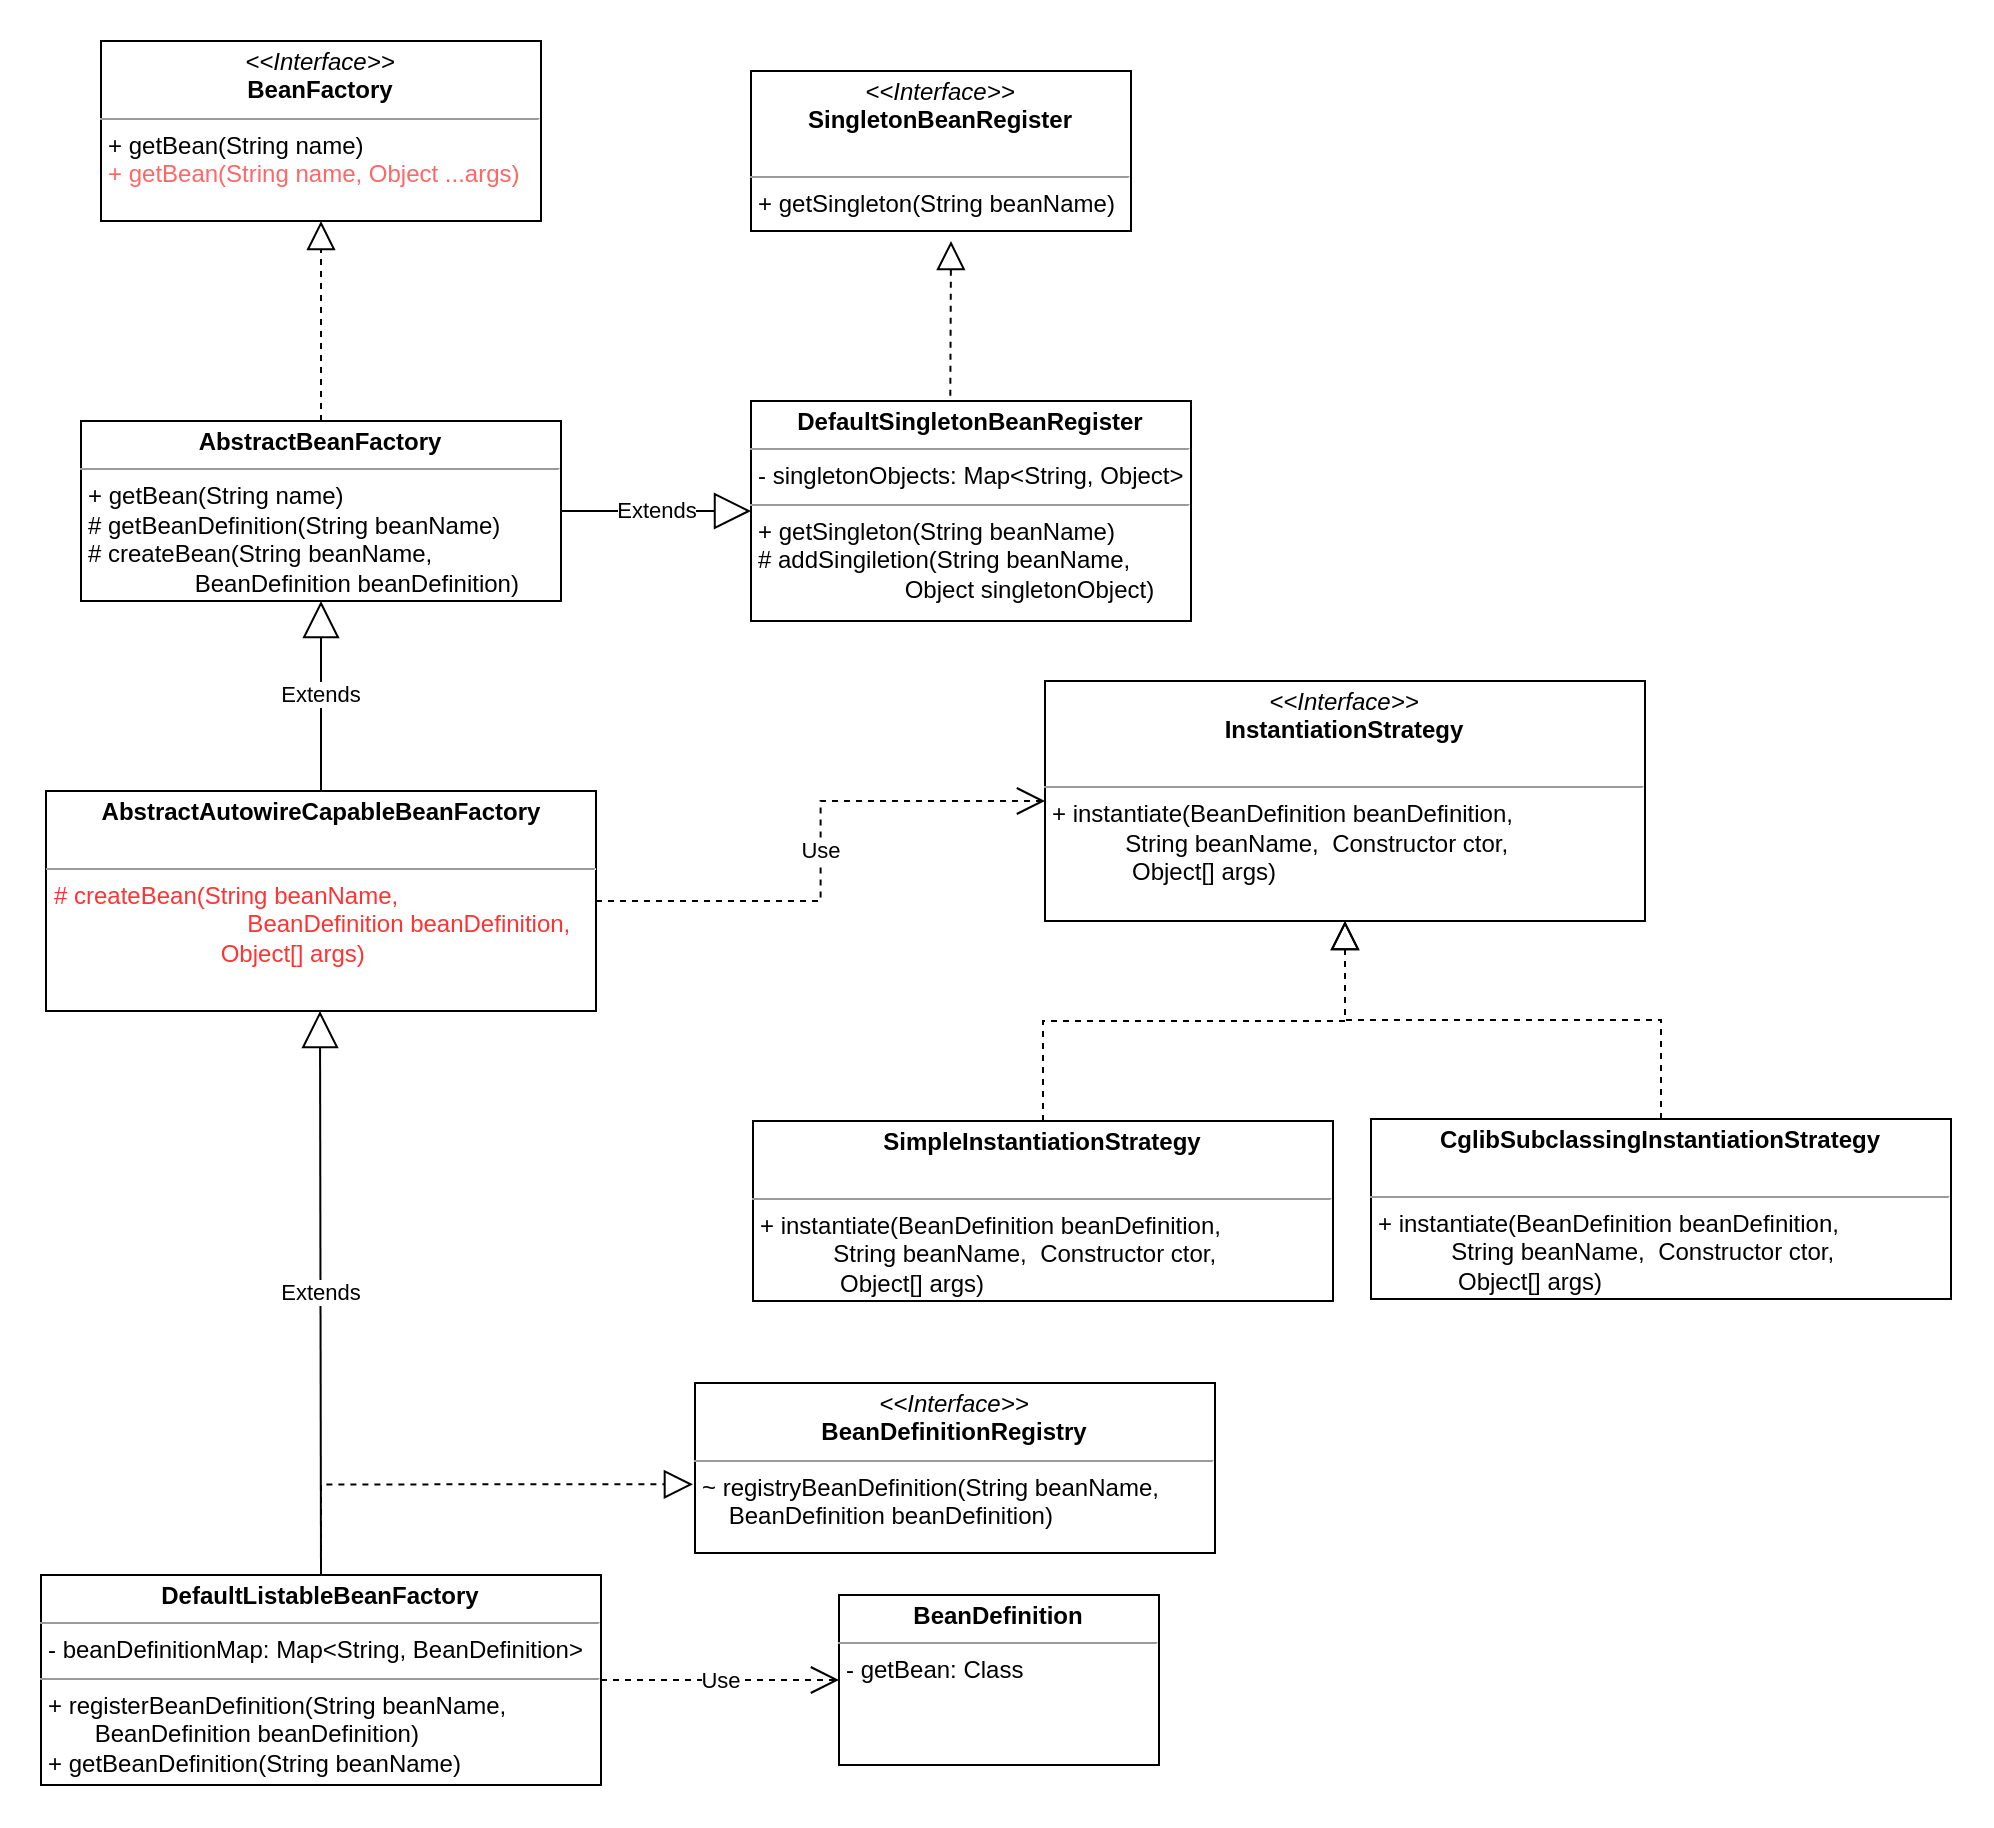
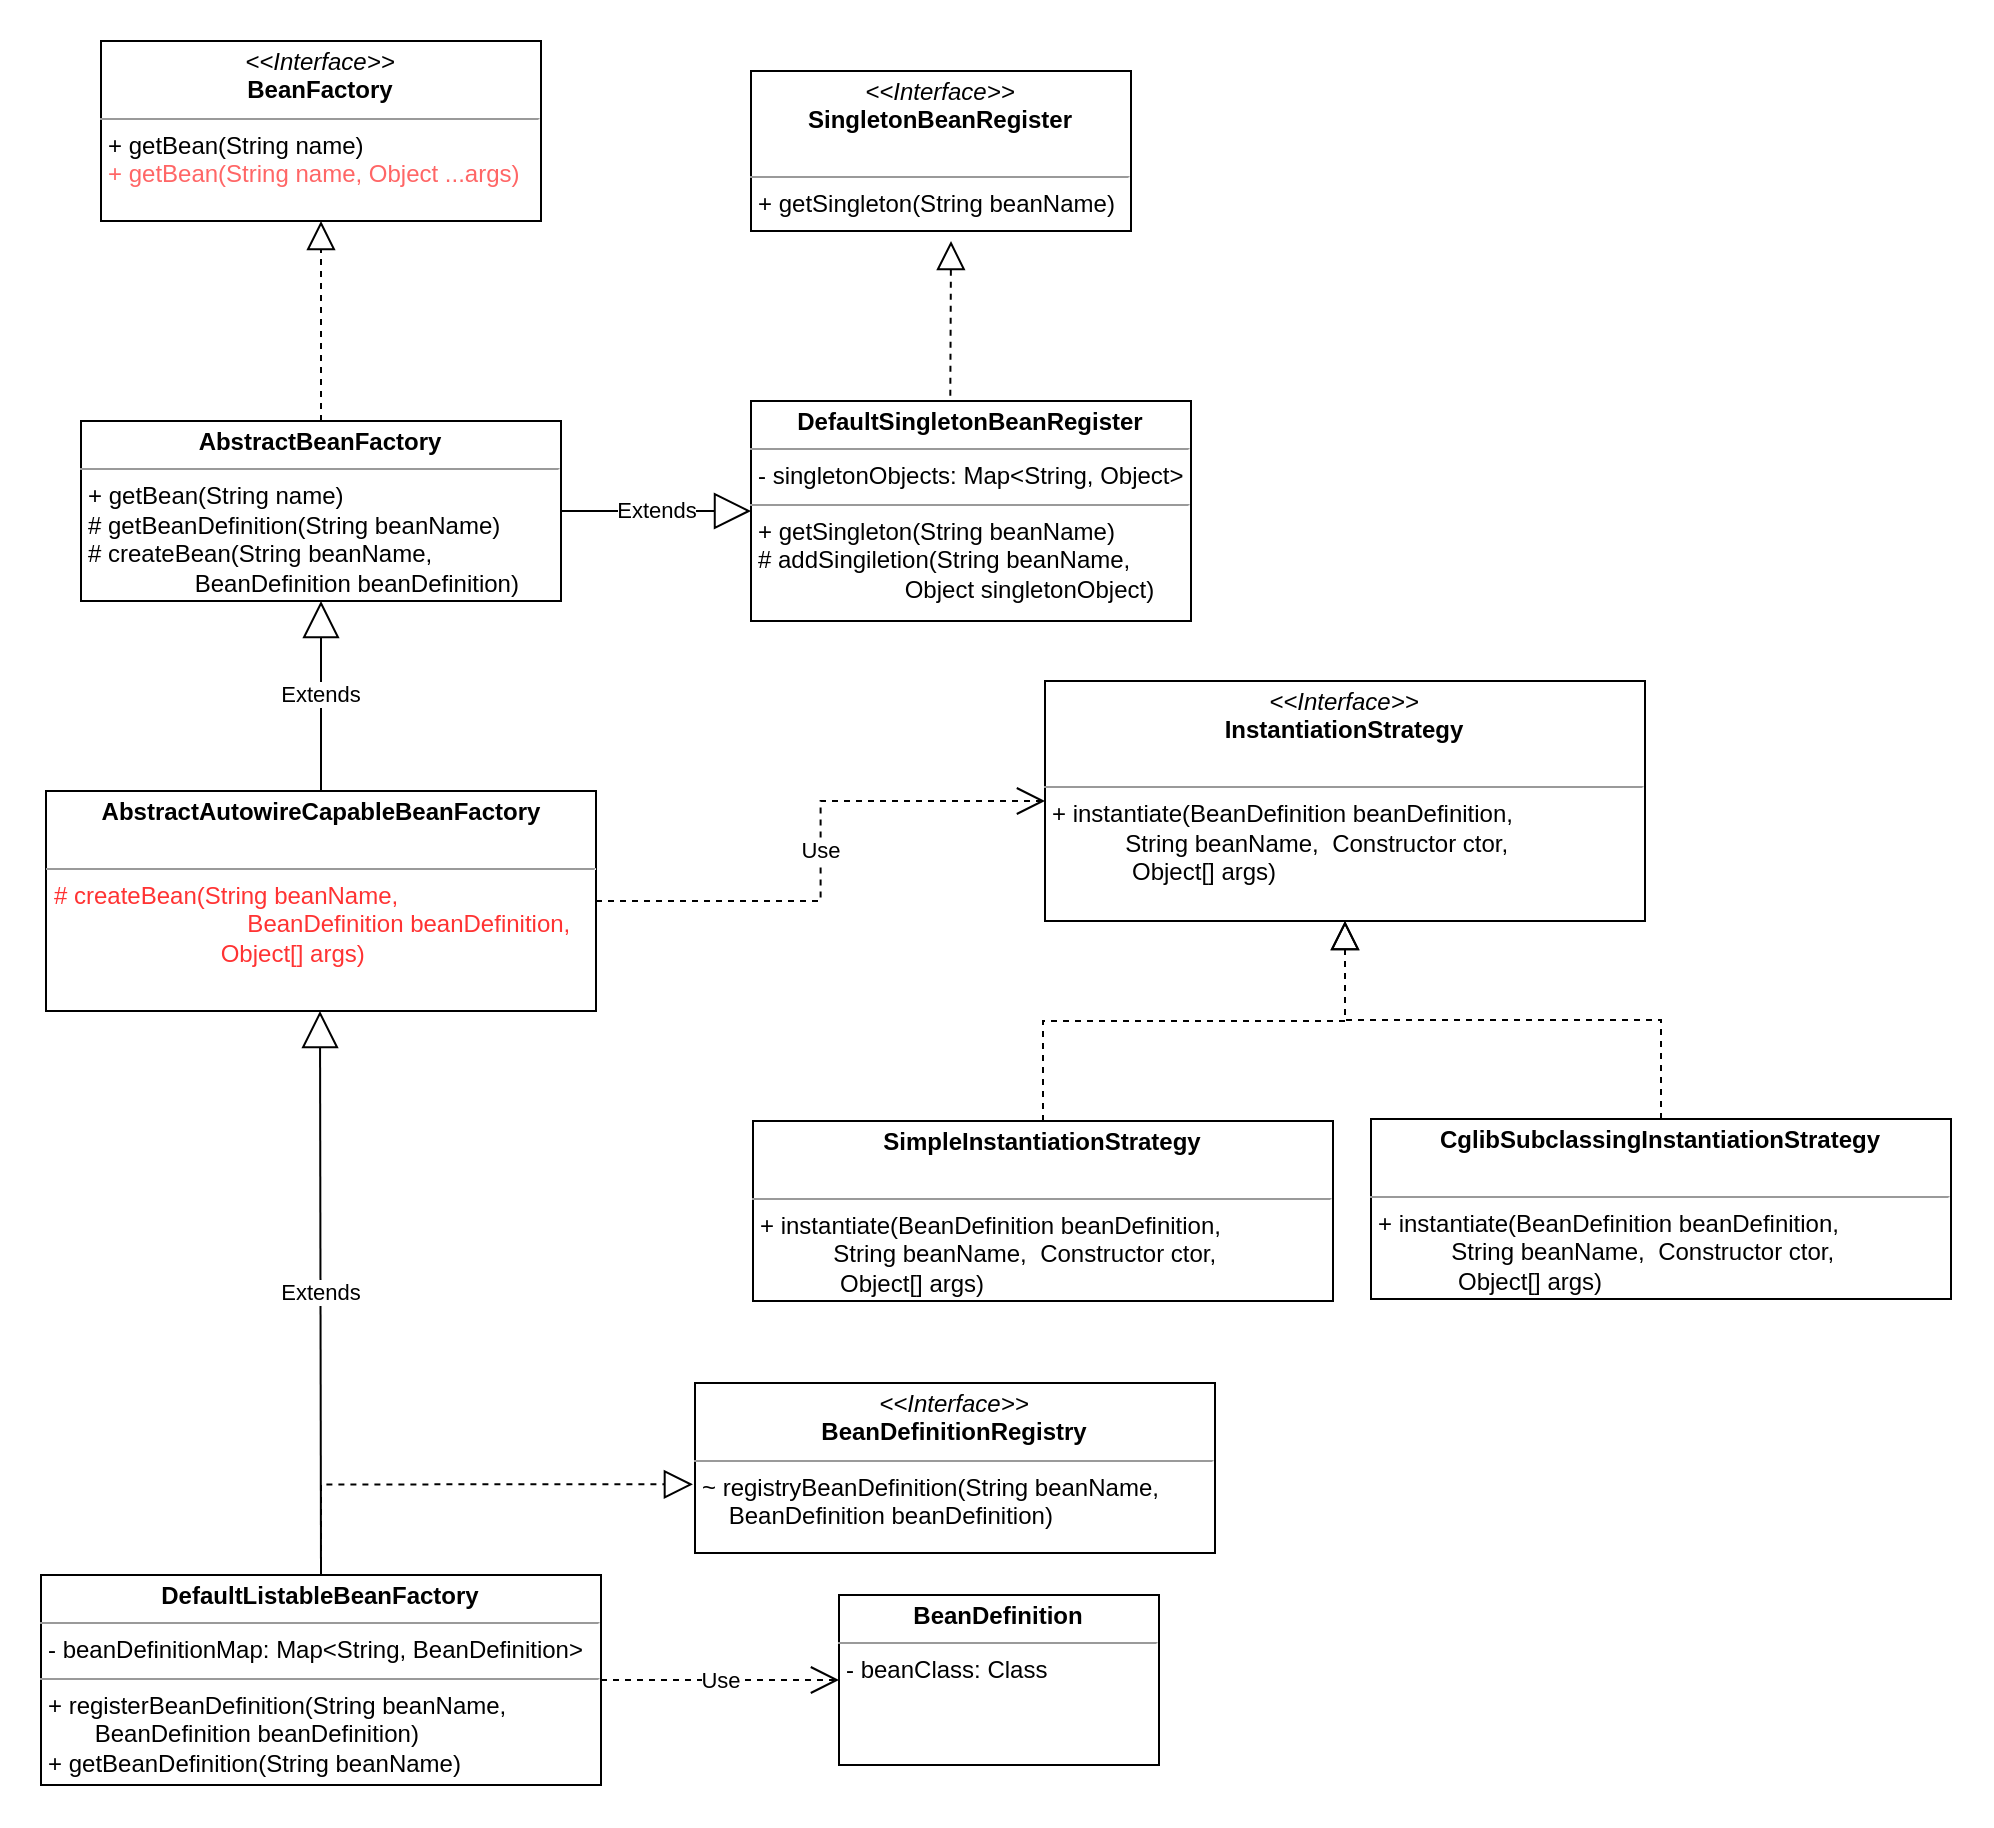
(934, 1624) -> (944, 1624)
